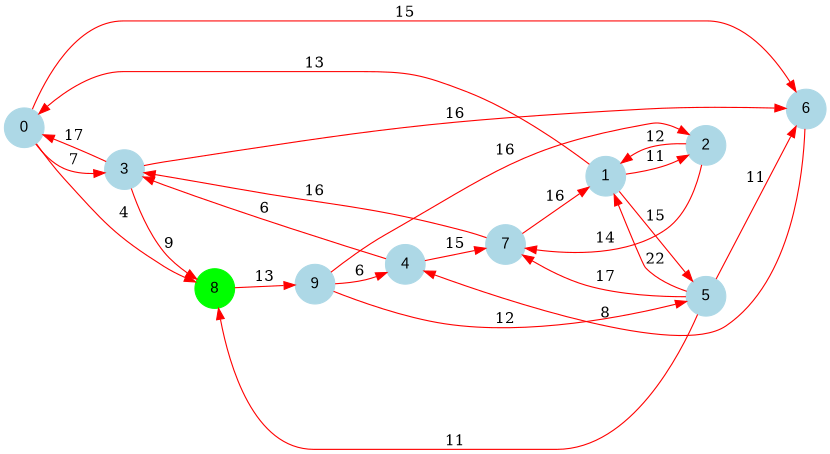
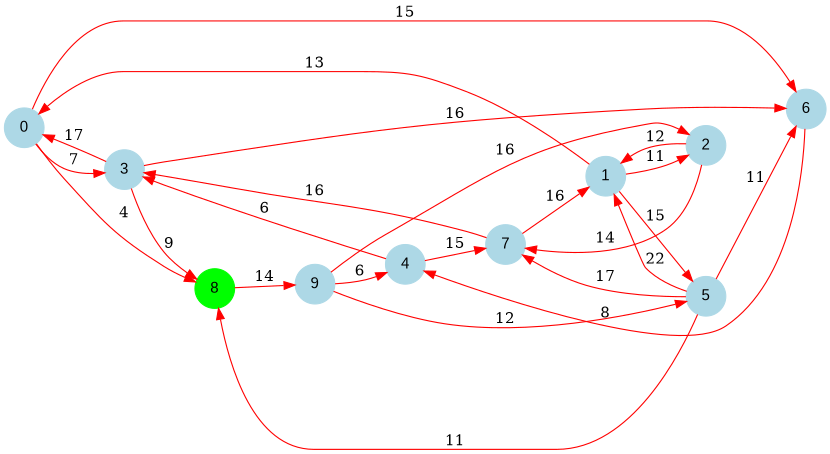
(265, 277) -> (265, 277)
